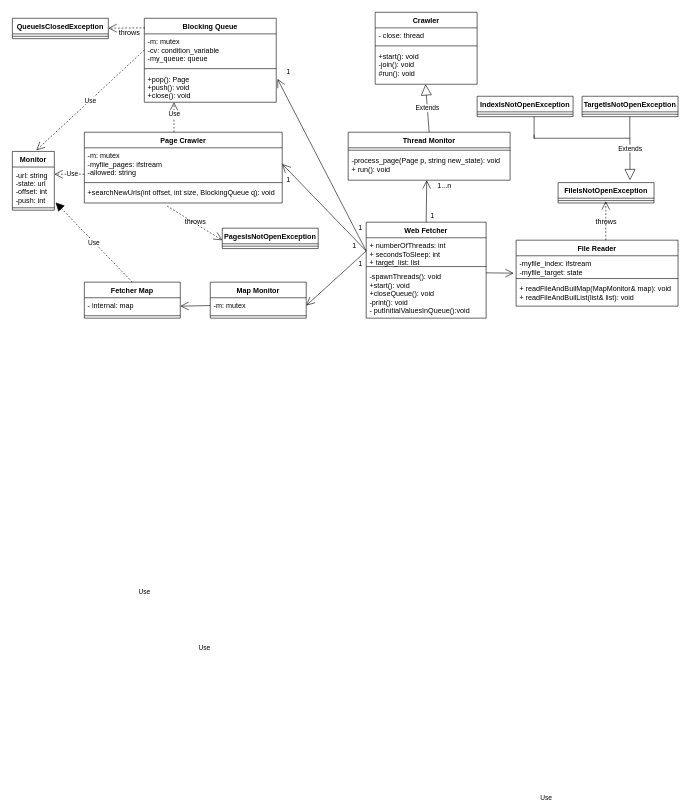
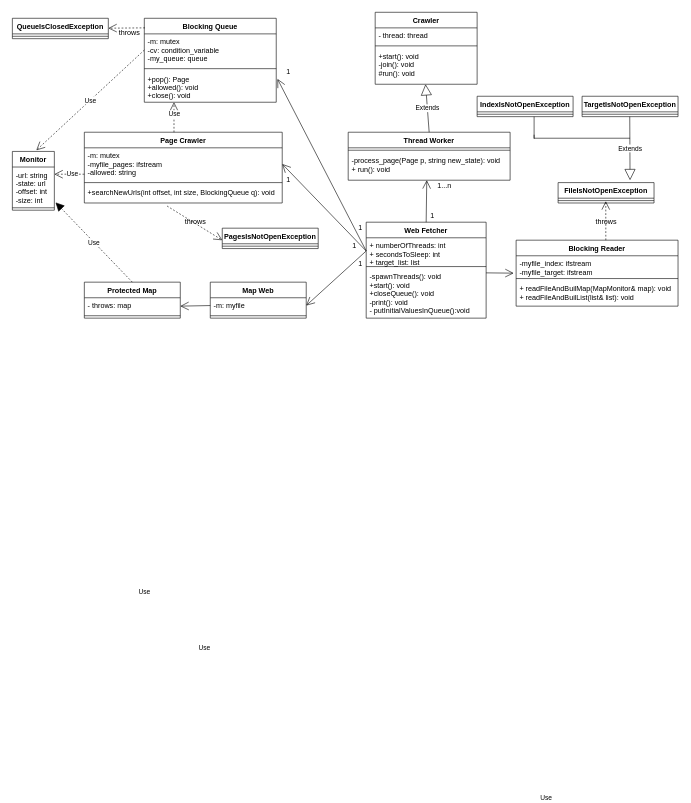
(405, 36) -> (408, 36)
(170, 79) -> (170, 79)
(429, 140) -> (429, 140)
(36, 175) -> (36, 175)
(597, 248) -> (597, 248)
(560, 264) -> (560, 264)
(132, 290) -> (132, 290)
(258, 290) -> (258, 290)
(113, 306) -> (111, 306)
(230, 306) -> (230, 306)
